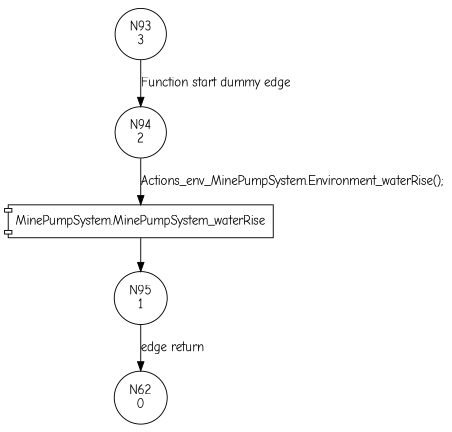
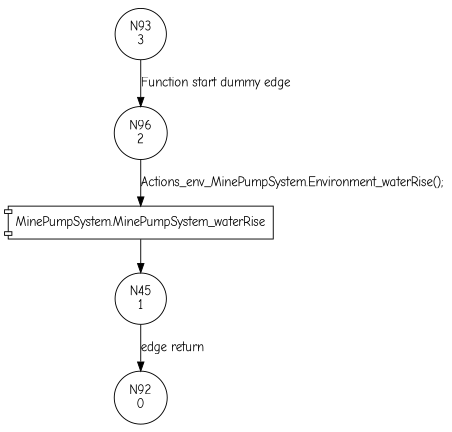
(141, 132) -> (141, 133)
(141, 298) -> (141, 299)
(141, 398) -> (141, 398)
